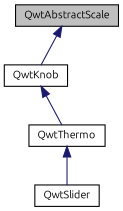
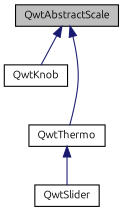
(54, 111) -> (78, 81)
